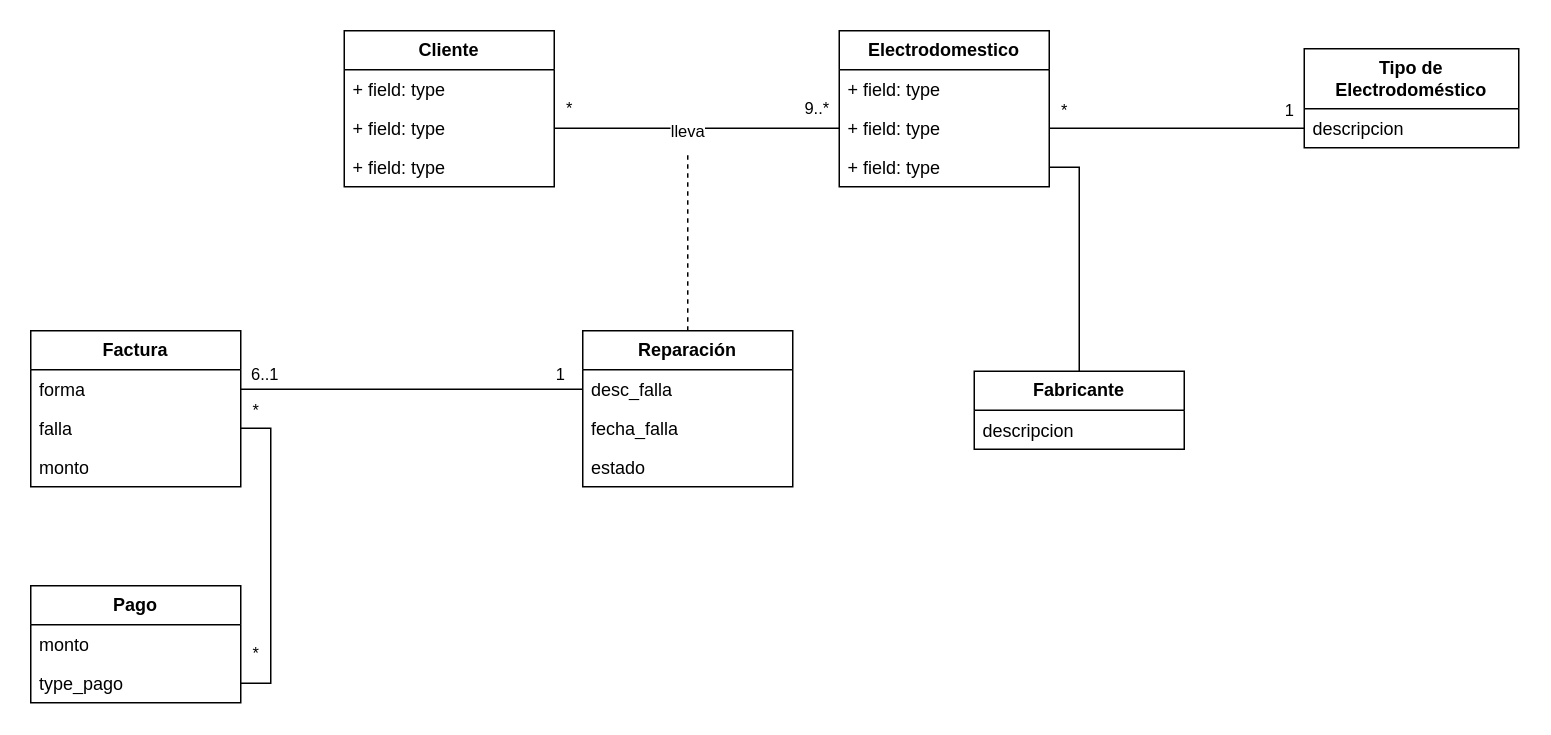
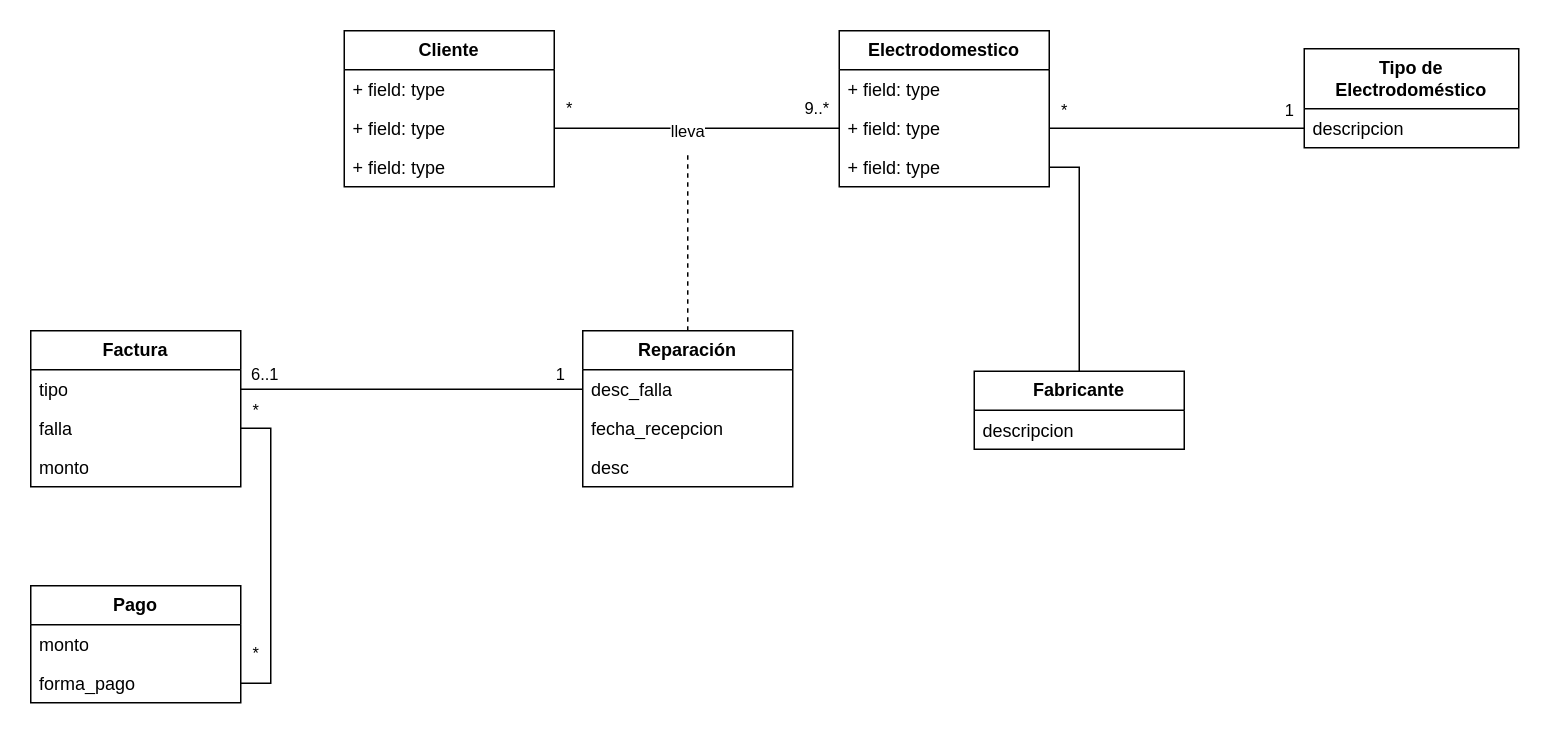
(65, 391) -> (58, 391)
(643, 430) -> (665, 430)
(622, 469) -> (612, 469)
(85, 685) -> (90, 685)
